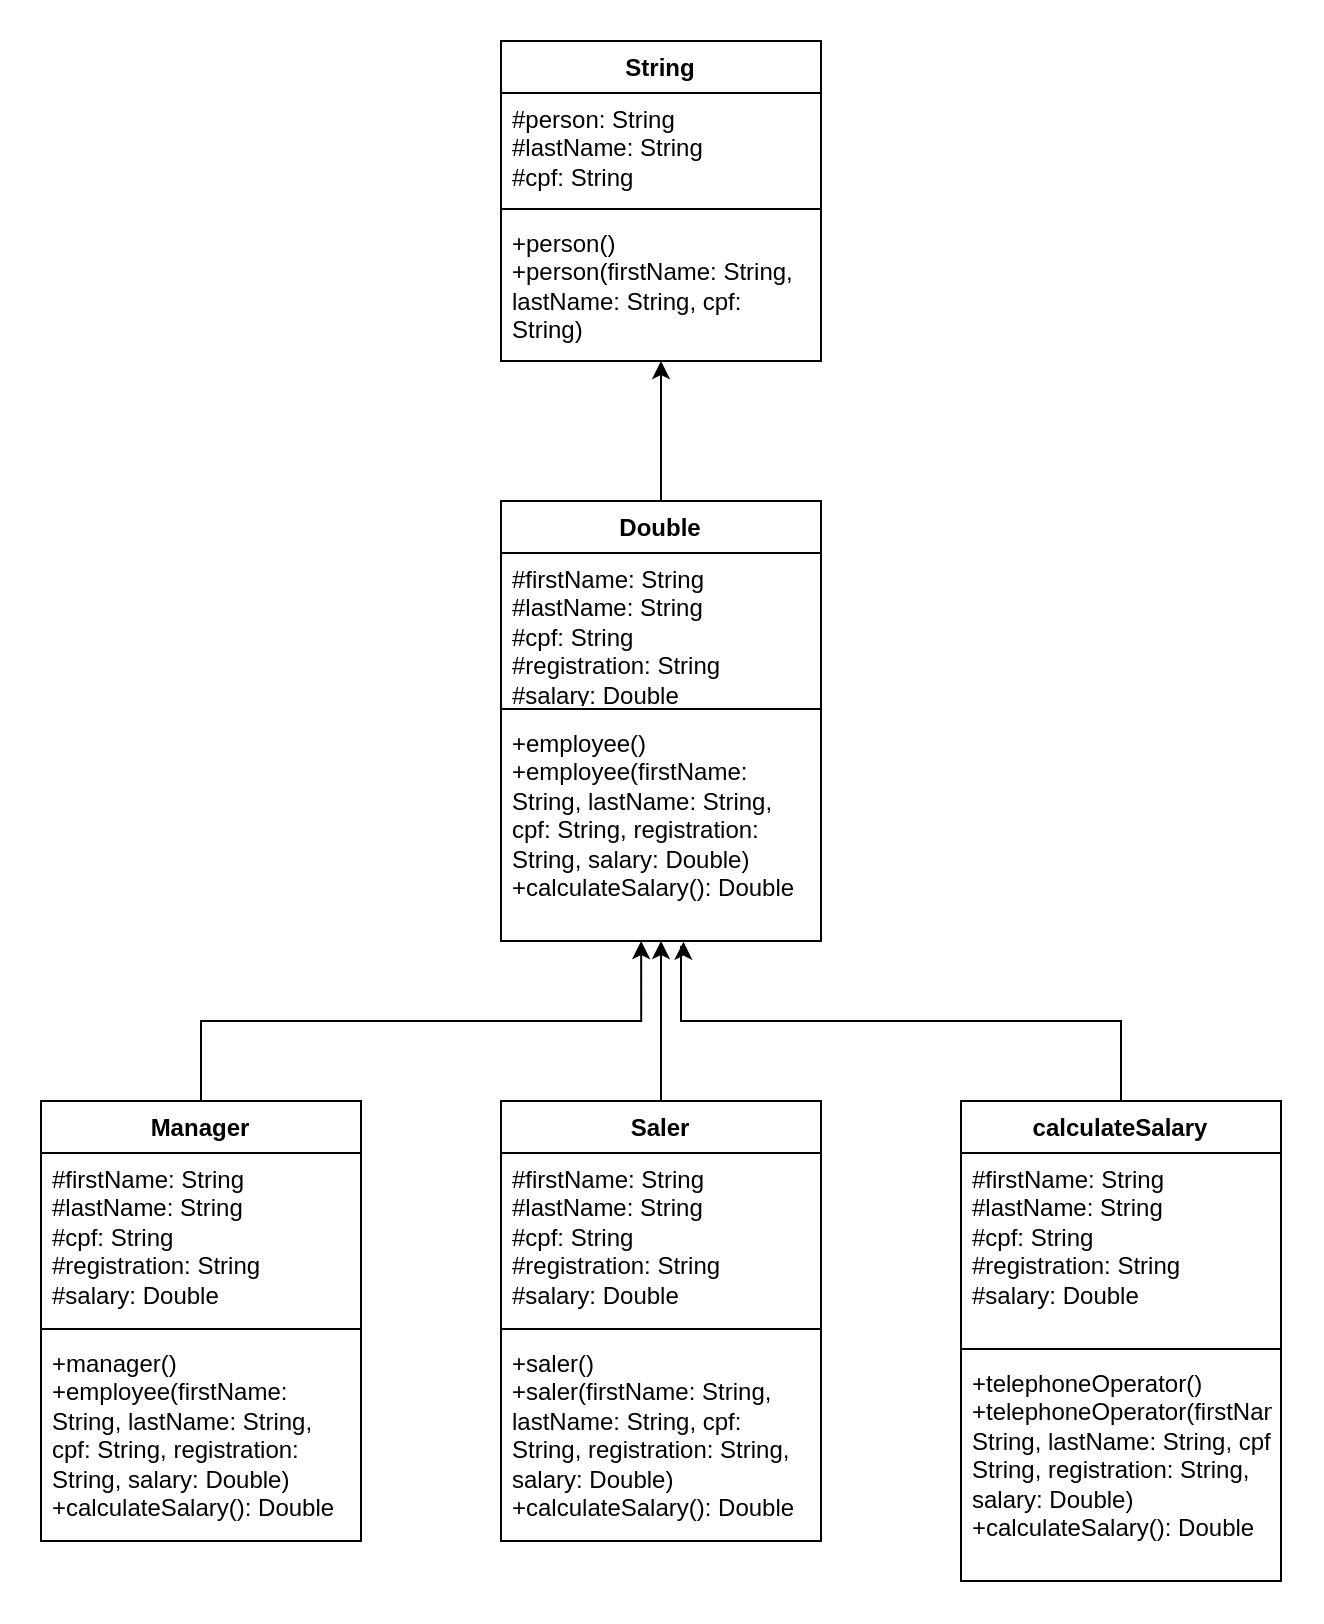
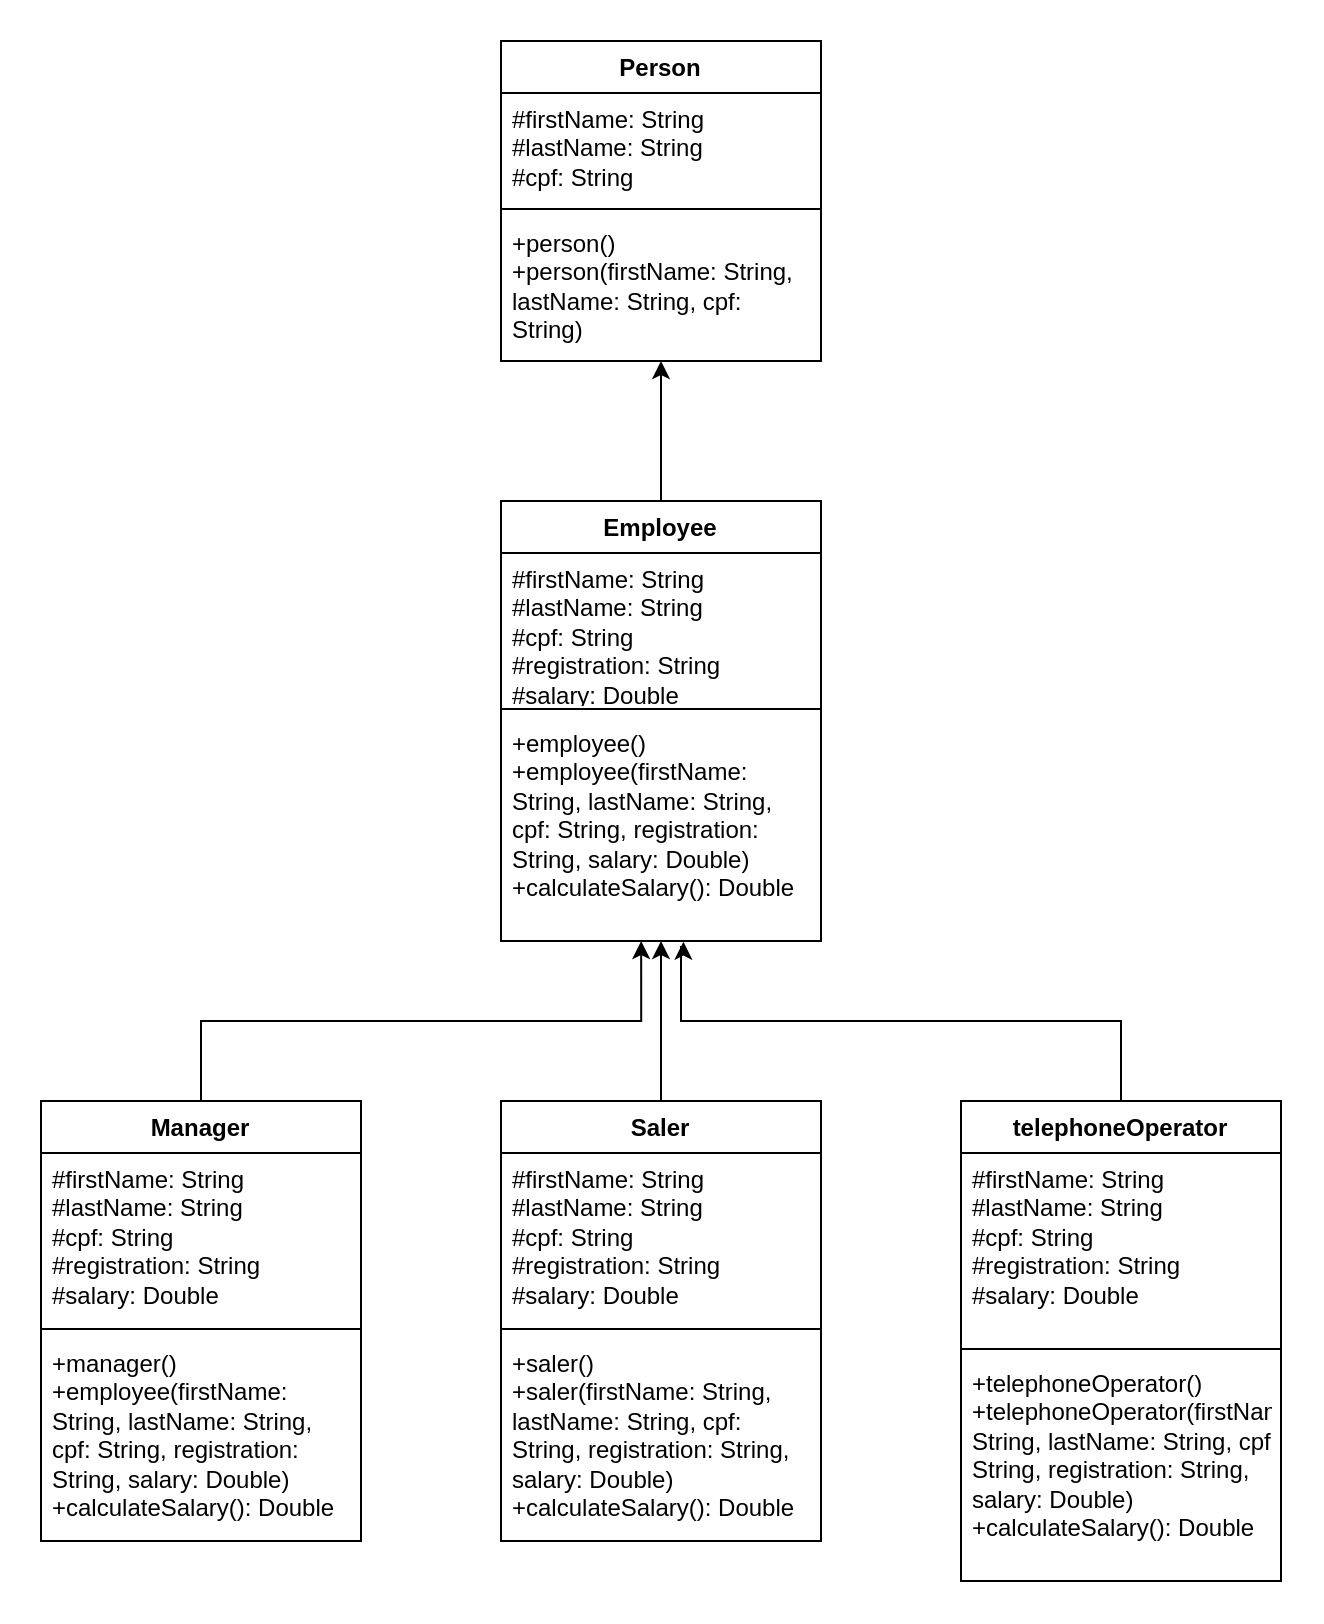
(661, 69) -> (661, 69)
(615, 150) -> (621, 150)
(661, 529) -> (661, 529)
(1121, 1129) -> (1121, 1129)
